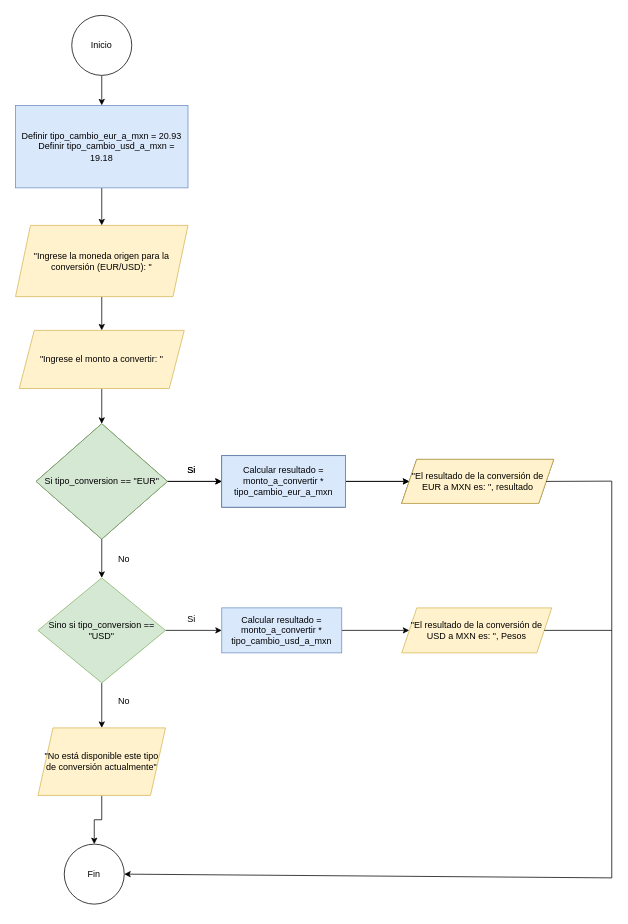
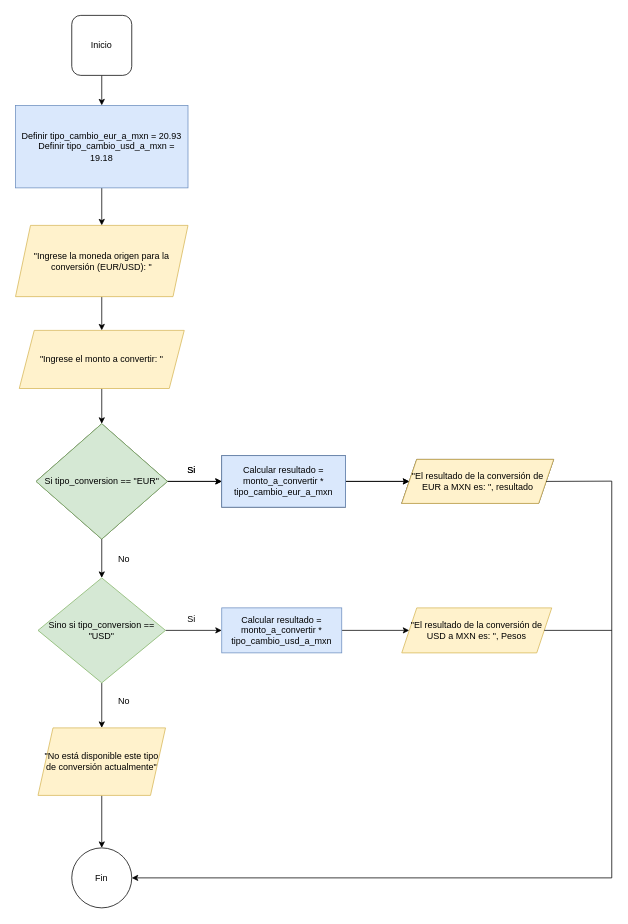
(102, 45) -> (102, 45)
(94, 874) -> (102, 878)
